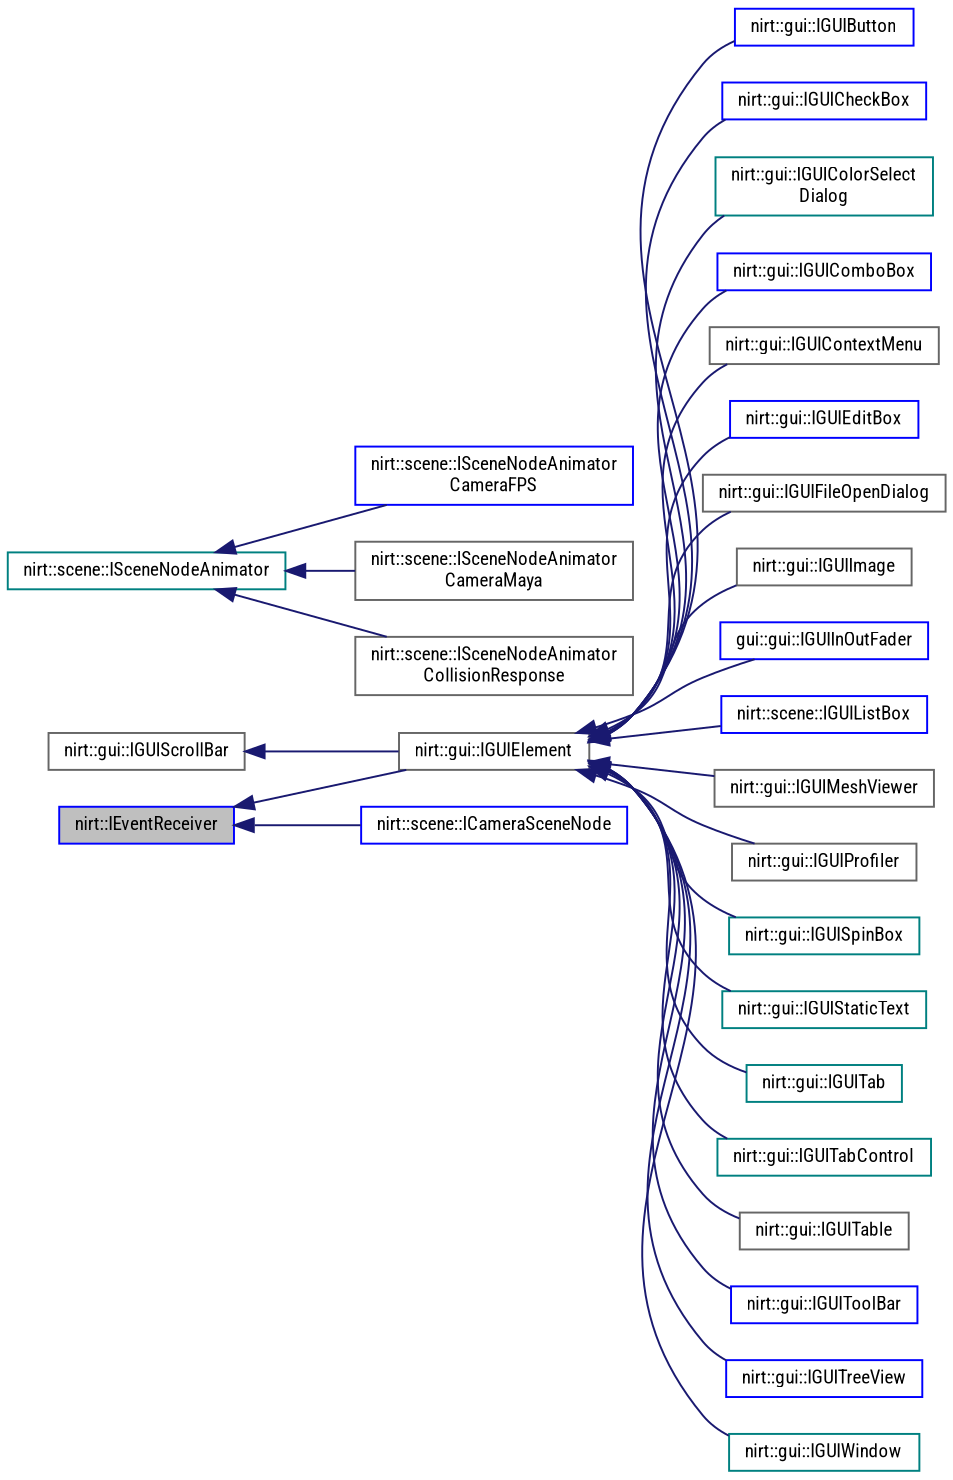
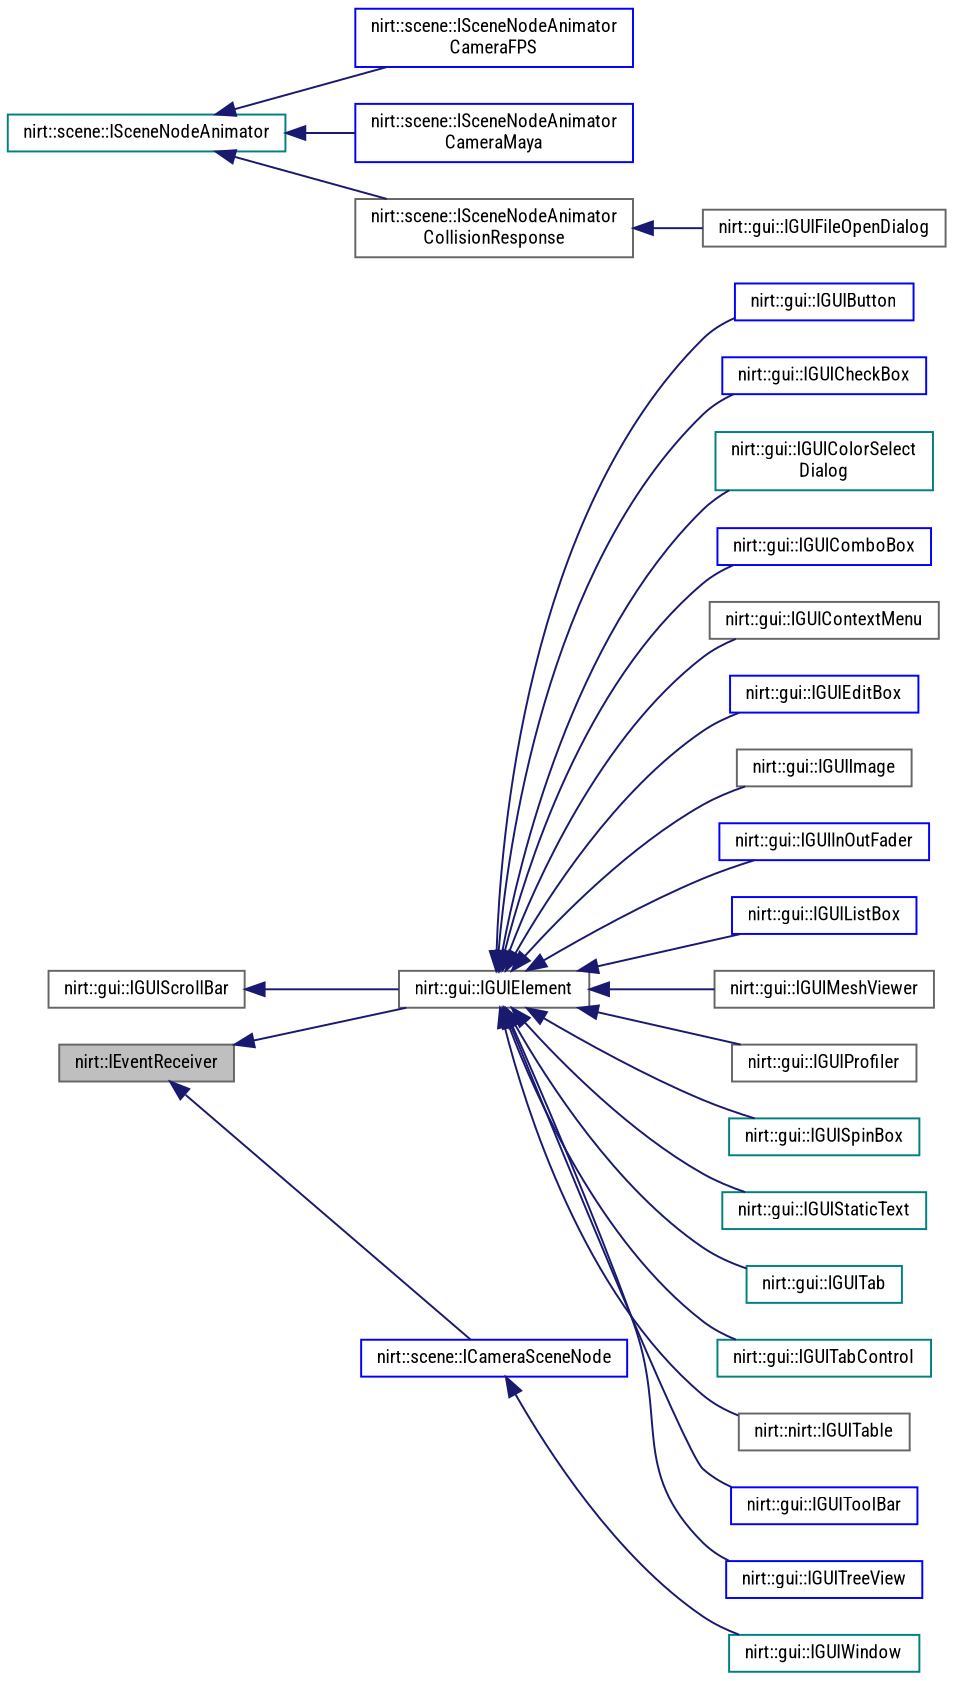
(494, 571) -> (494, 133)
(668, 621) -> (678, 228)
(824, 641) -> (824, 842)
(824, 715) -> (824, 915)
(147, 825) -> (147, 1063)
(824, 1231) -> (824, 1432)
(643, 1244) -> (611, 1531)
